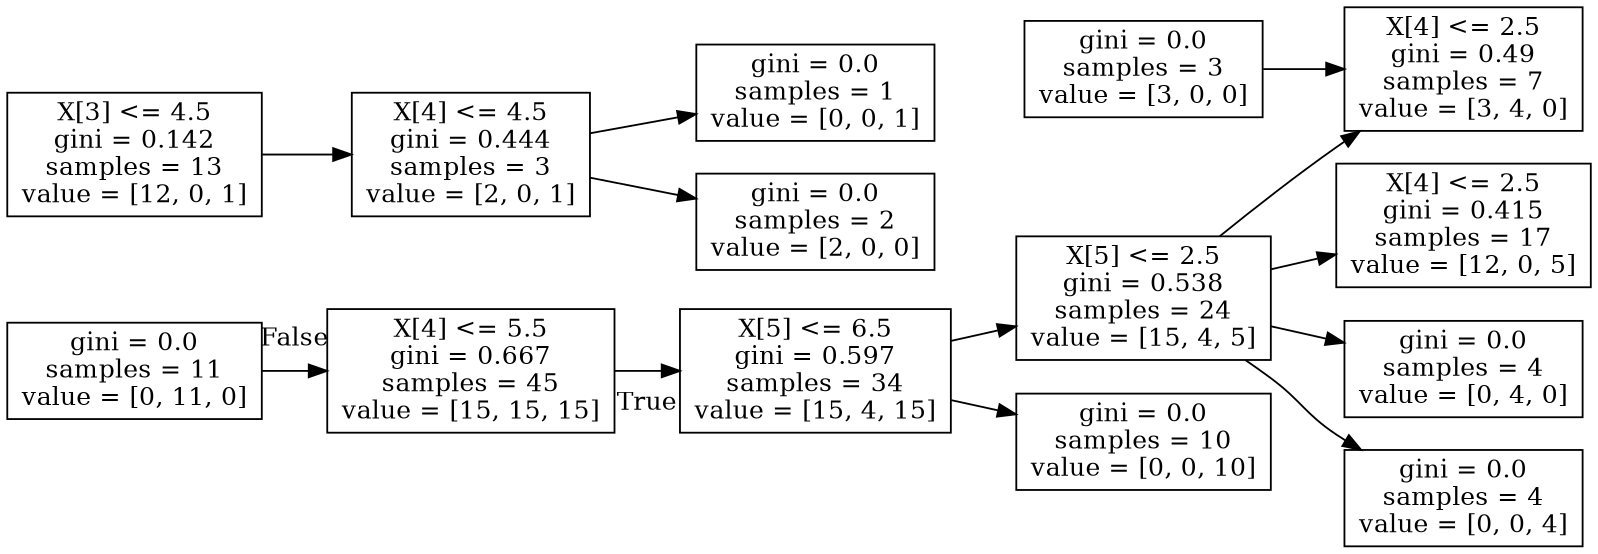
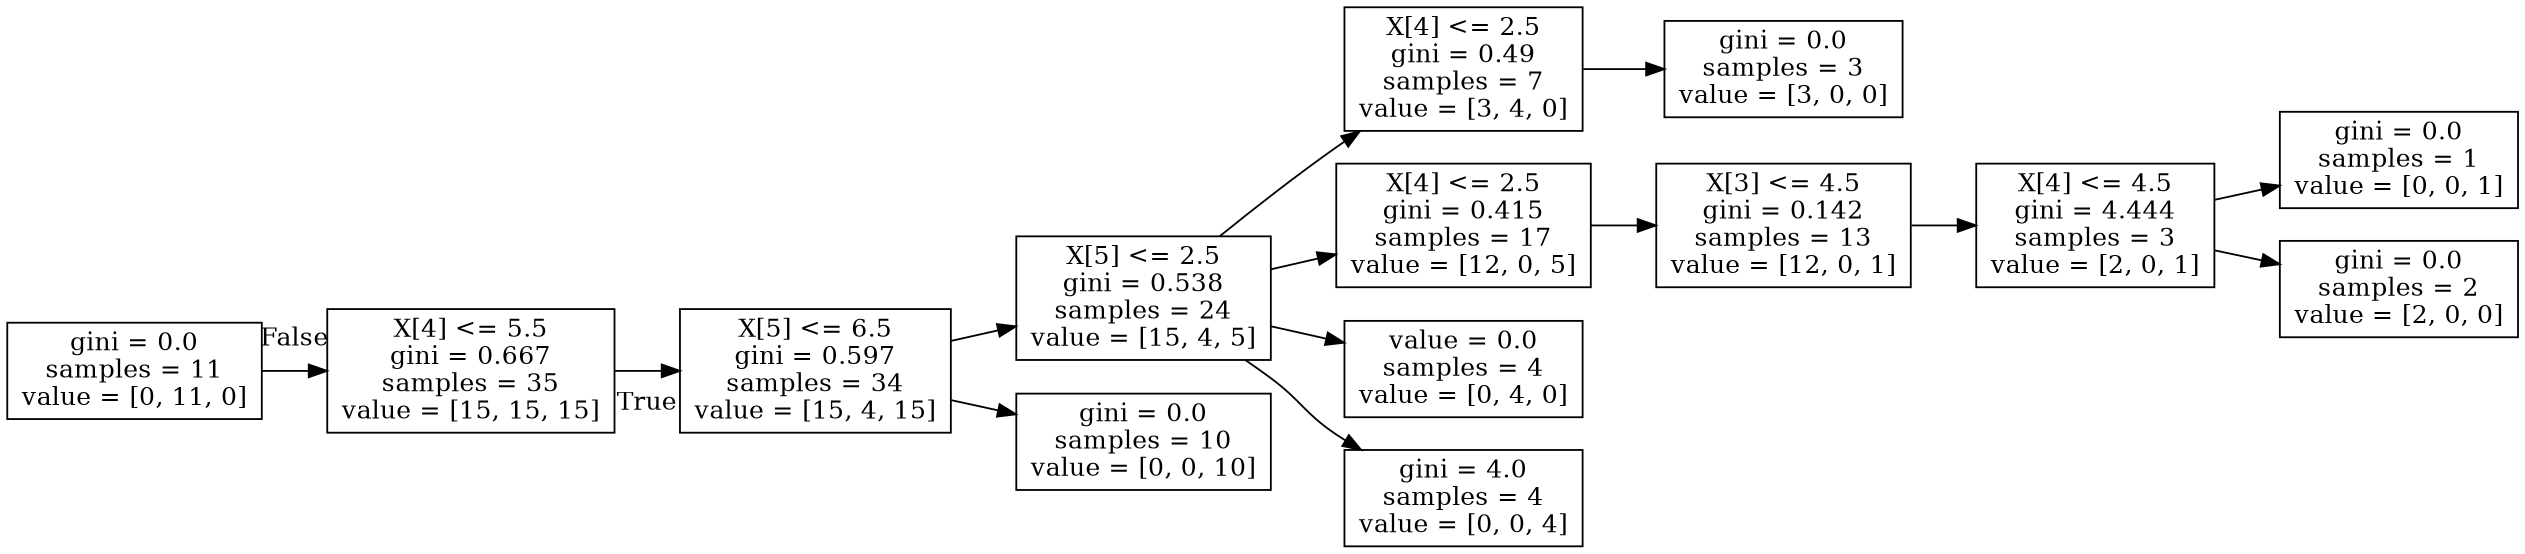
(1295, 69) -> (1615, 69)
(471, 155) -> (2095, 225)
none -> (1614, 225)
(1464, 369) -> (1464, 369)
(471, 371) -> (471, 371)
(1464, 498) -> (1464, 498)
